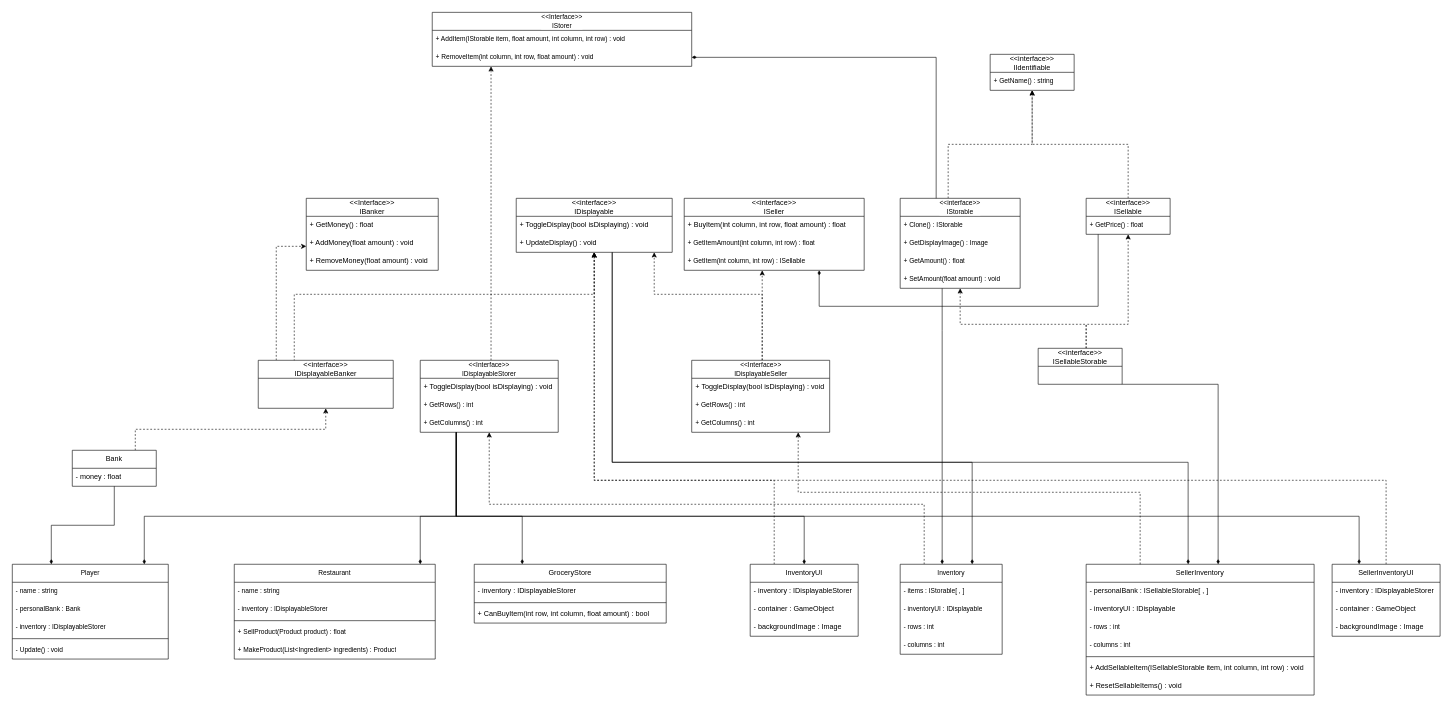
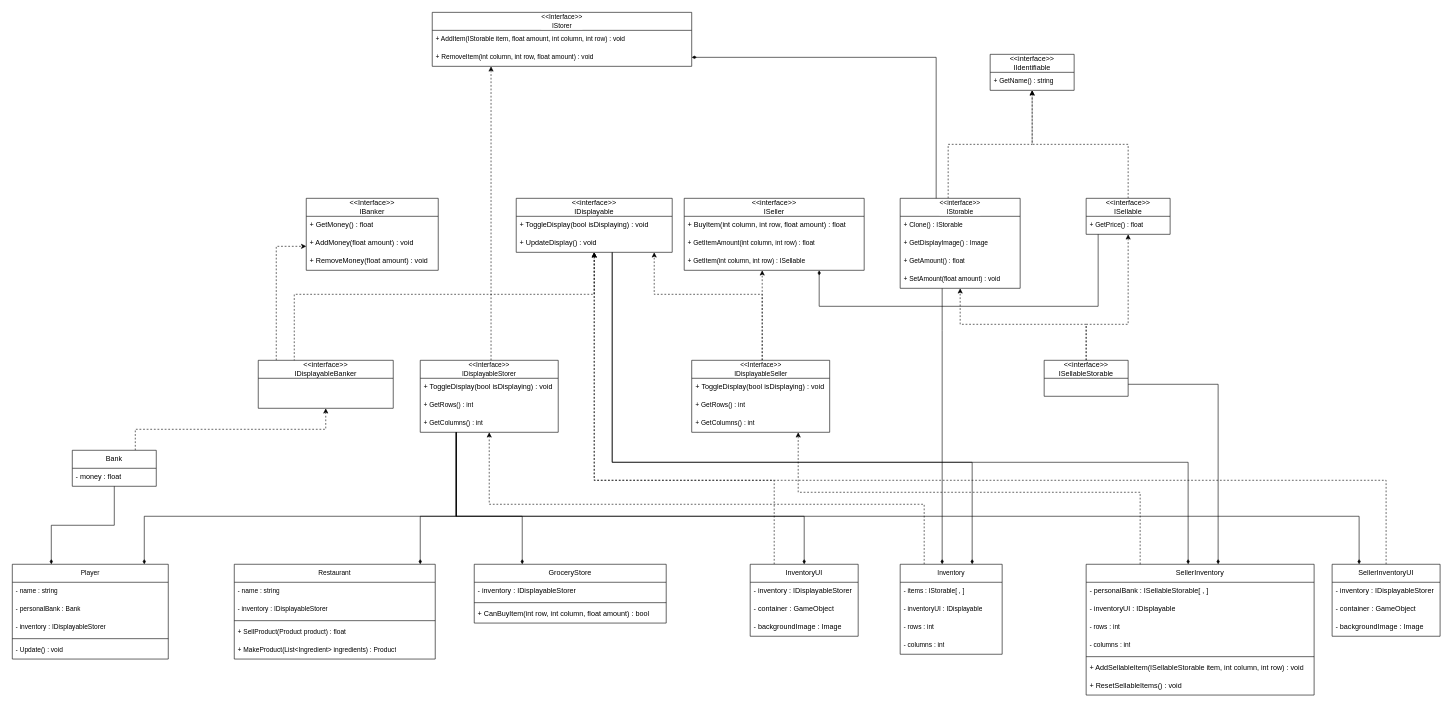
(1080, 366) -> (1086, 378)
